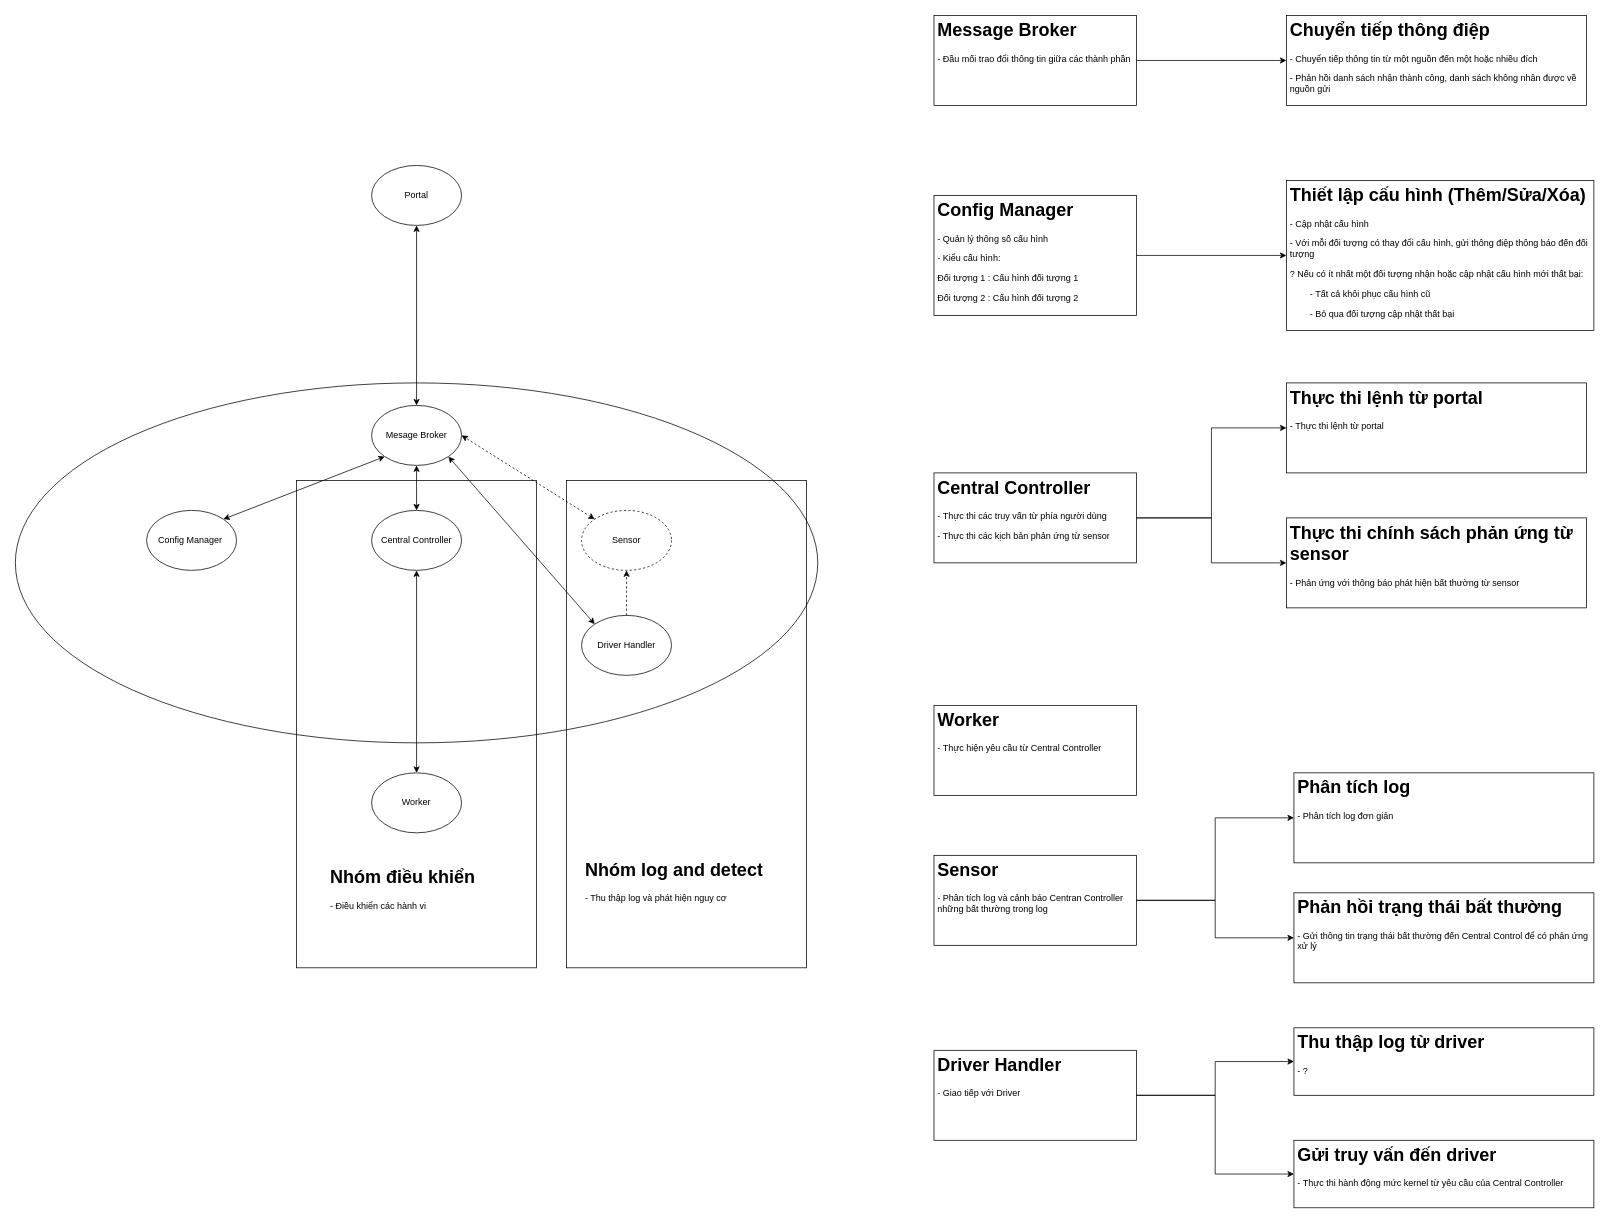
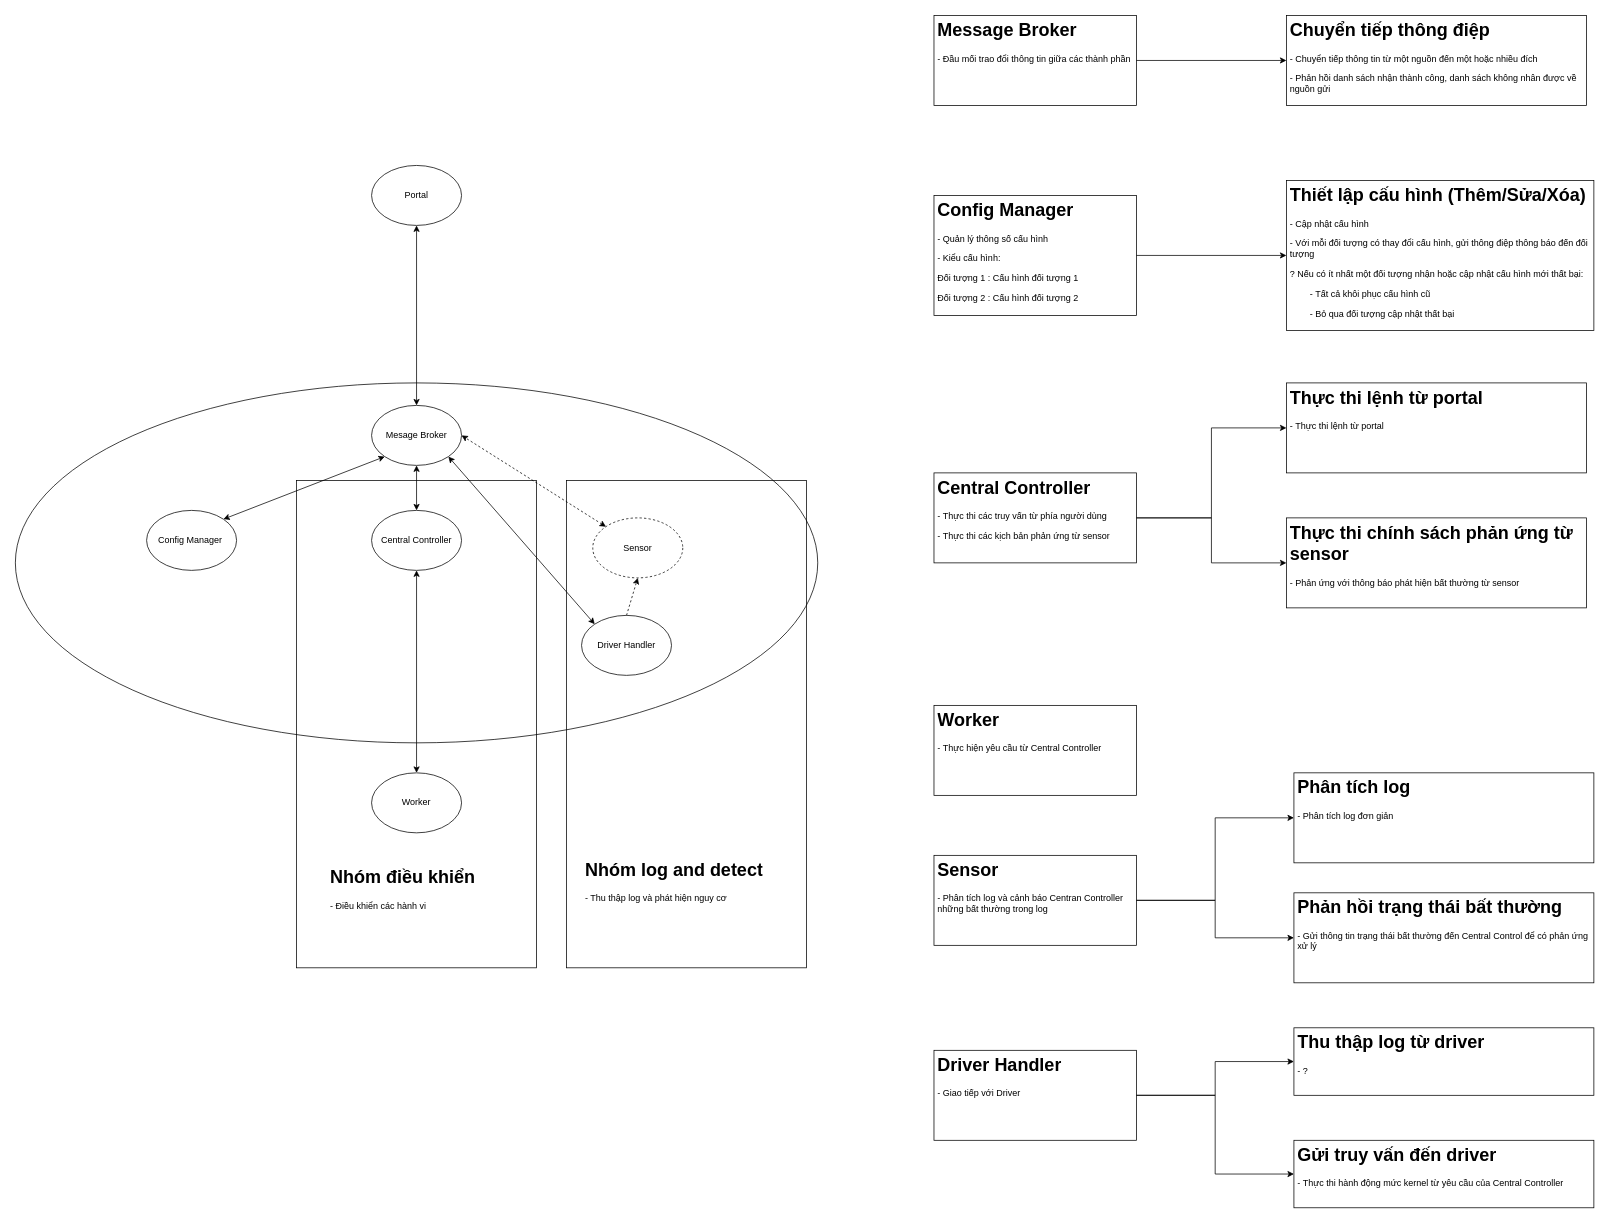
(627, 540) -> (638, 548)
